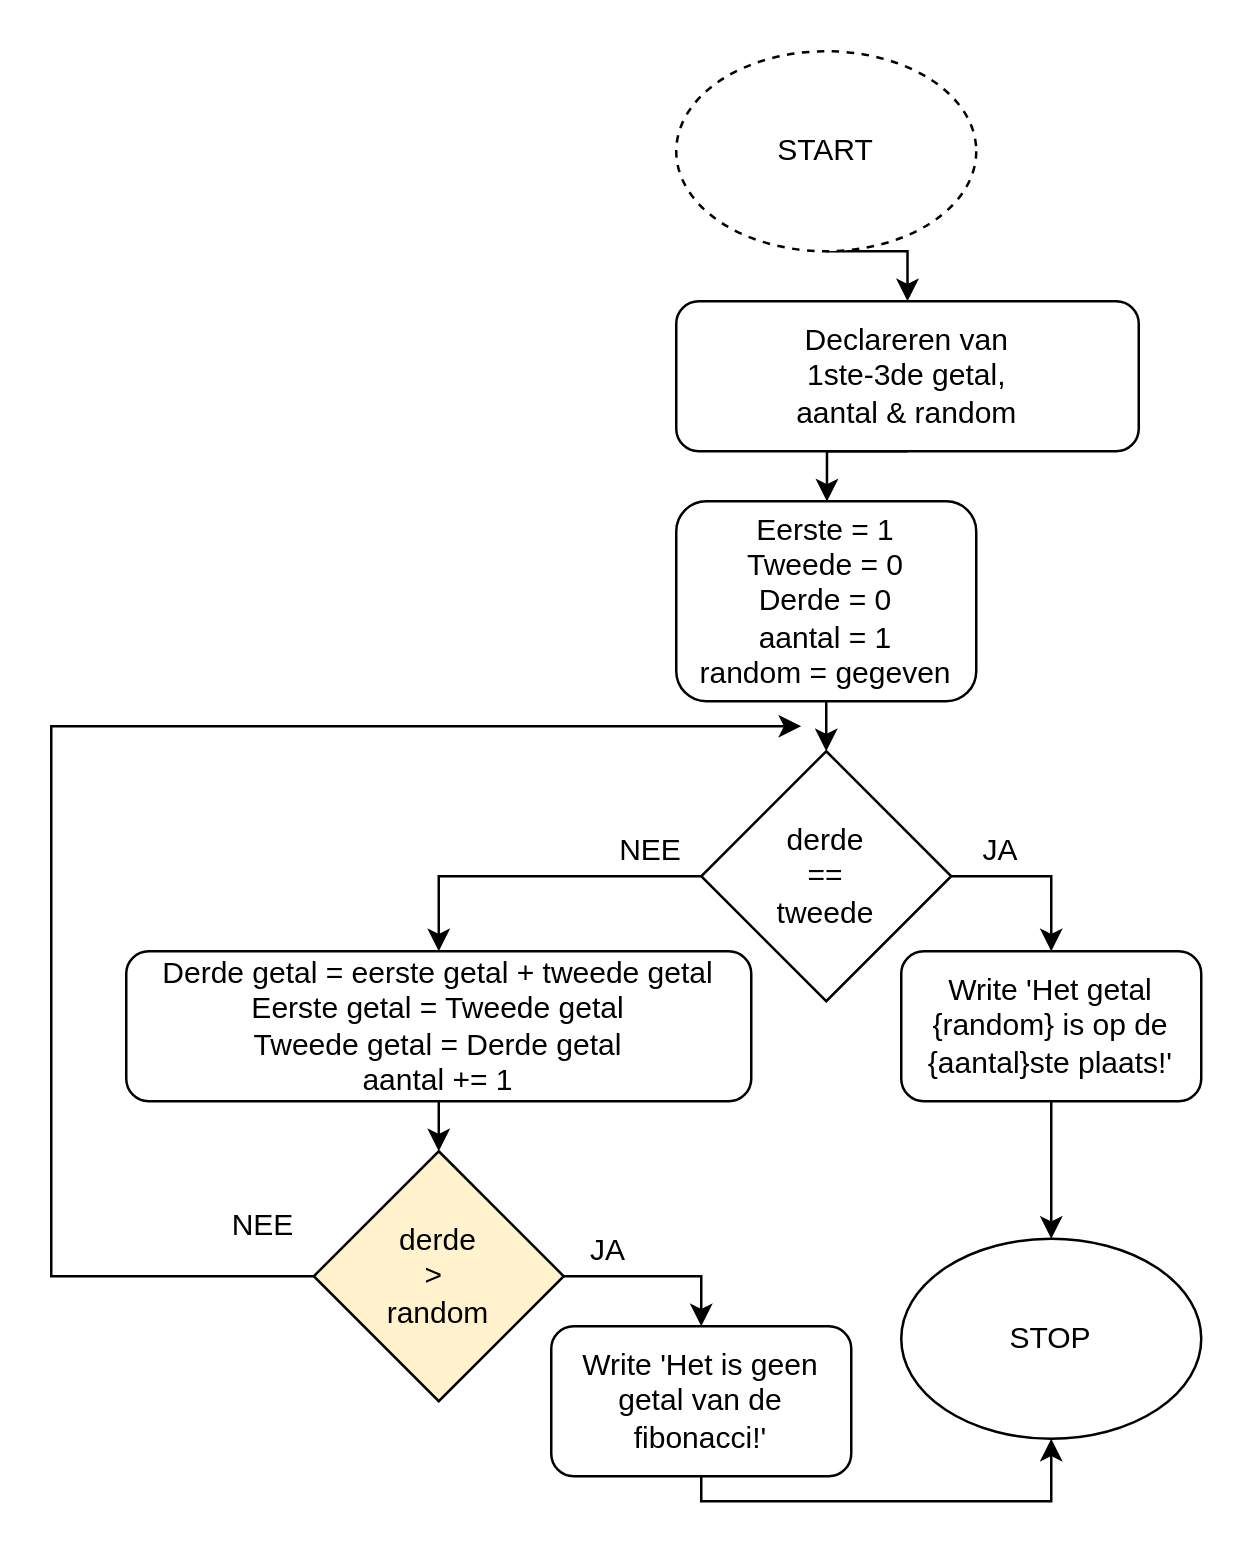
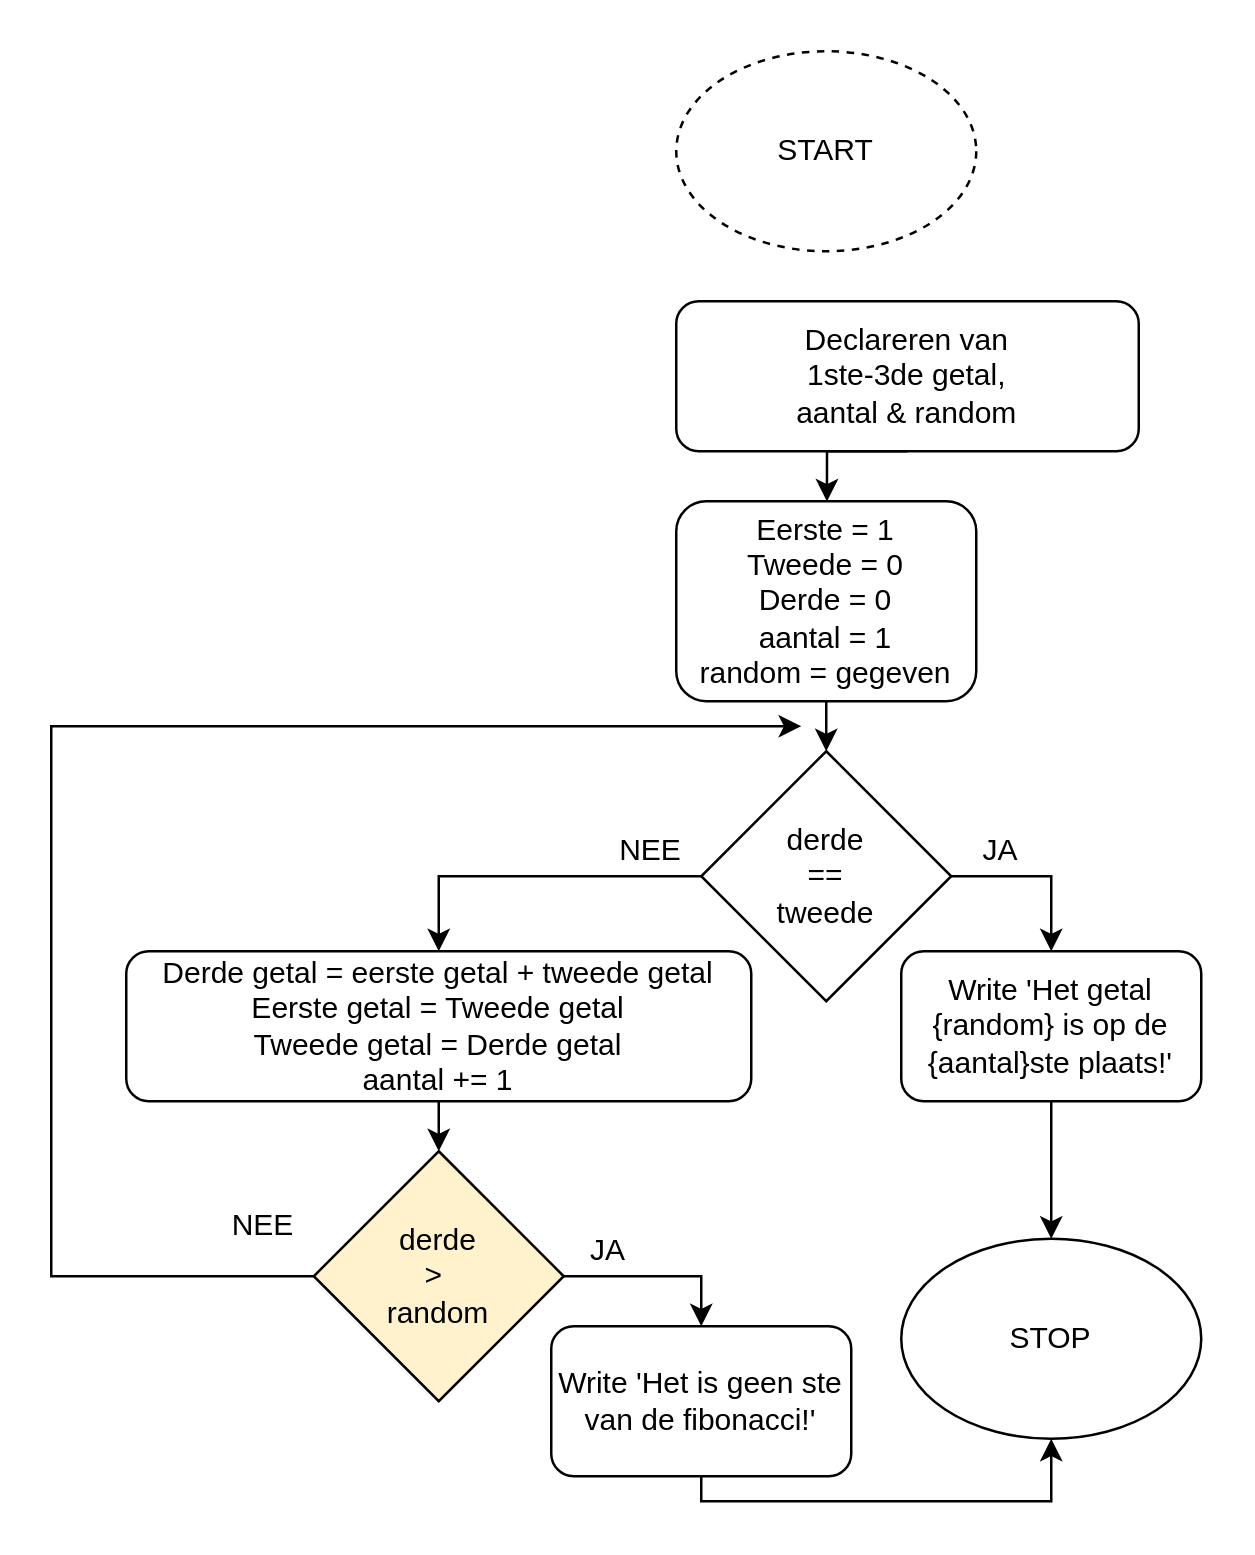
(884, 251) -> none
(701, 1401) -> (701, 1401)
